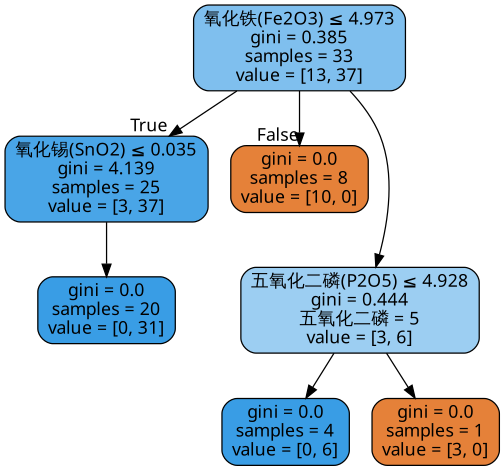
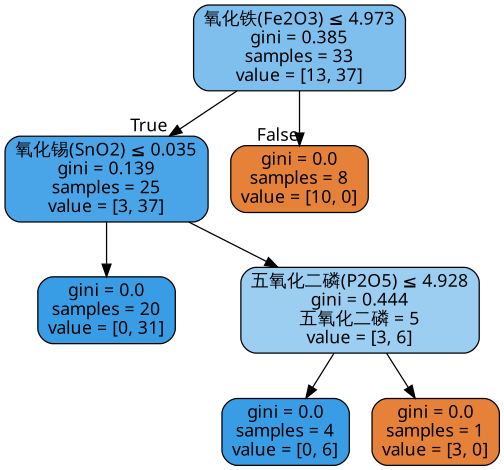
(388, 168) -> (228, 242)
(107, 169) -> (107, 169)
